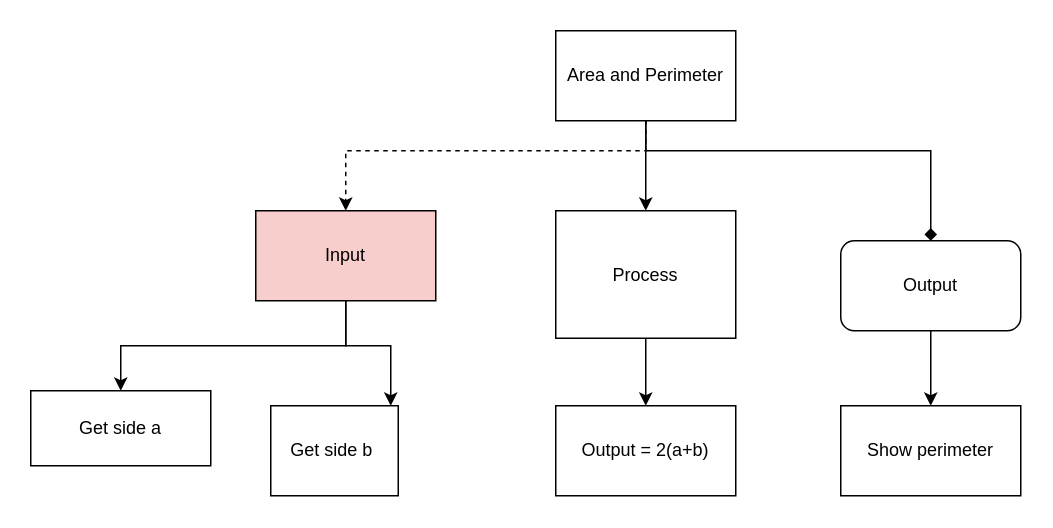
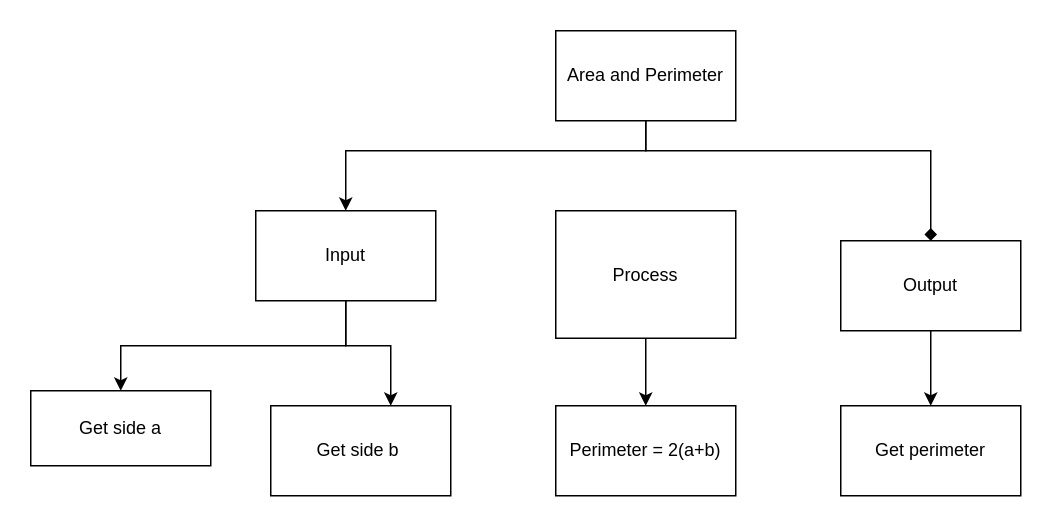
(470, 151) -> (470, 151)
(646, 177) -> none
(346, 256) -> (346, 256)
(931, 286) -> (931, 286)
(335, 451) -> (361, 451)
(646, 451) -> (646, 451)
(931, 451) -> (931, 451)
